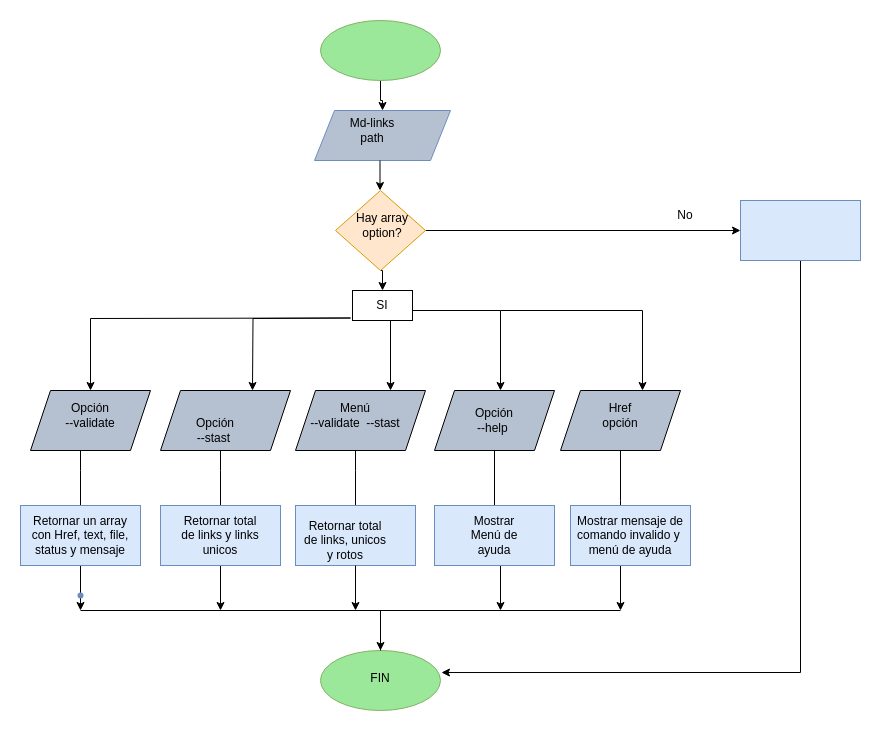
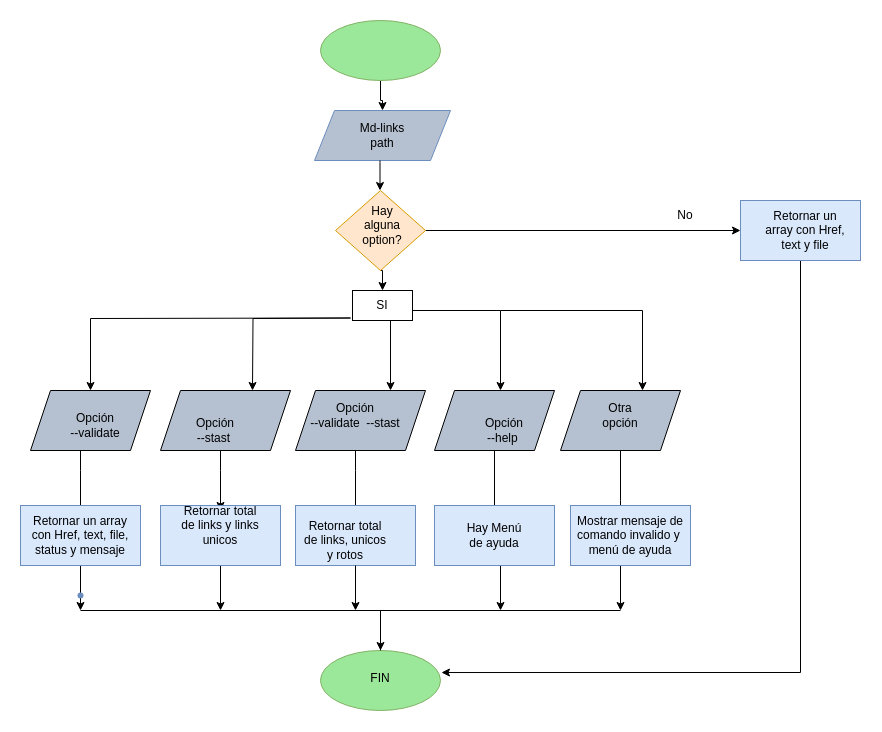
(373, 131) -> (383, 136)
(383, 226) -> (383, 226)
none -> (806, 231)
(91, 416) -> (96, 426)
(356, 416) -> (356, 416)
(621, 416) -> (621, 416)
(495, 421) -> (505, 431)
(221, 536) -> (221, 526)
(495, 536) -> (495, 536)
